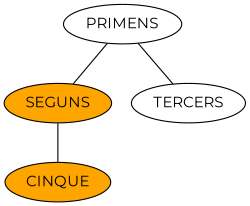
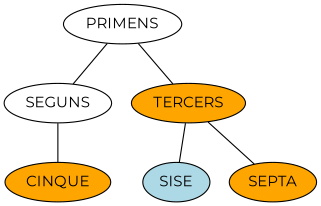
(58, 103) -> (58, 103)
(188, 103) -> (188, 103)
none -> (176, 182)
none -> (273, 182)
